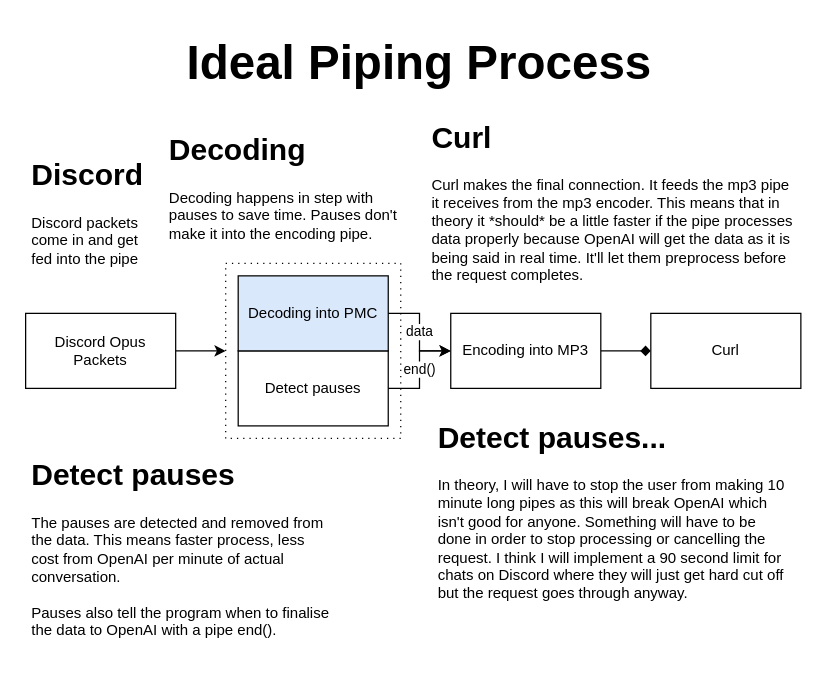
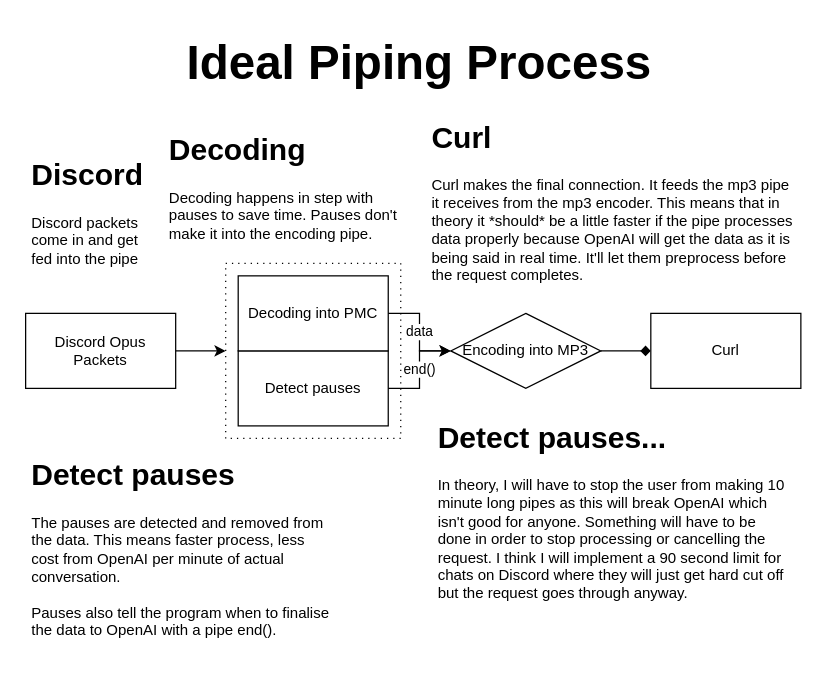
(313, 313) -> (313, 313)
(526, 351) -> (526, 351)
